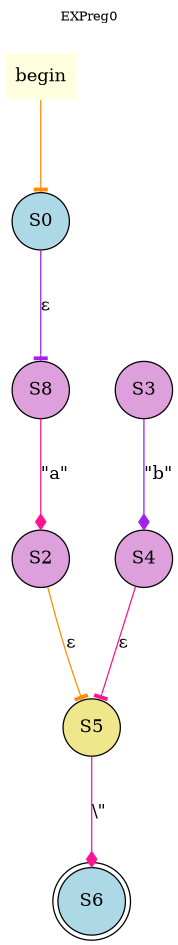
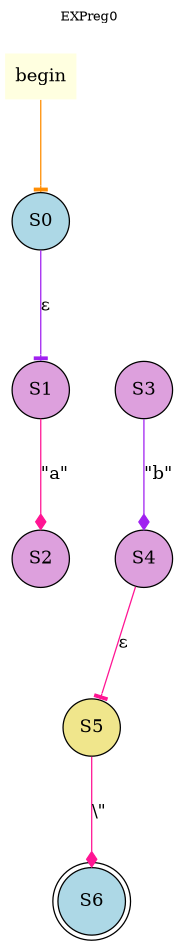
(41, 390) -> (41, 390)
(63, 641) -> none
